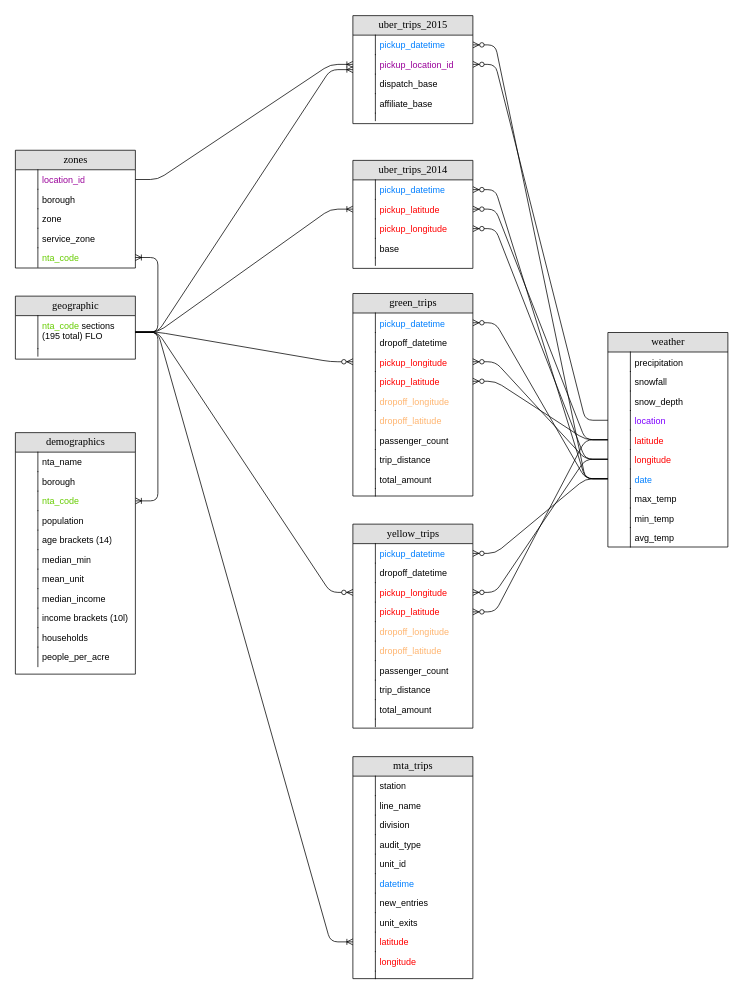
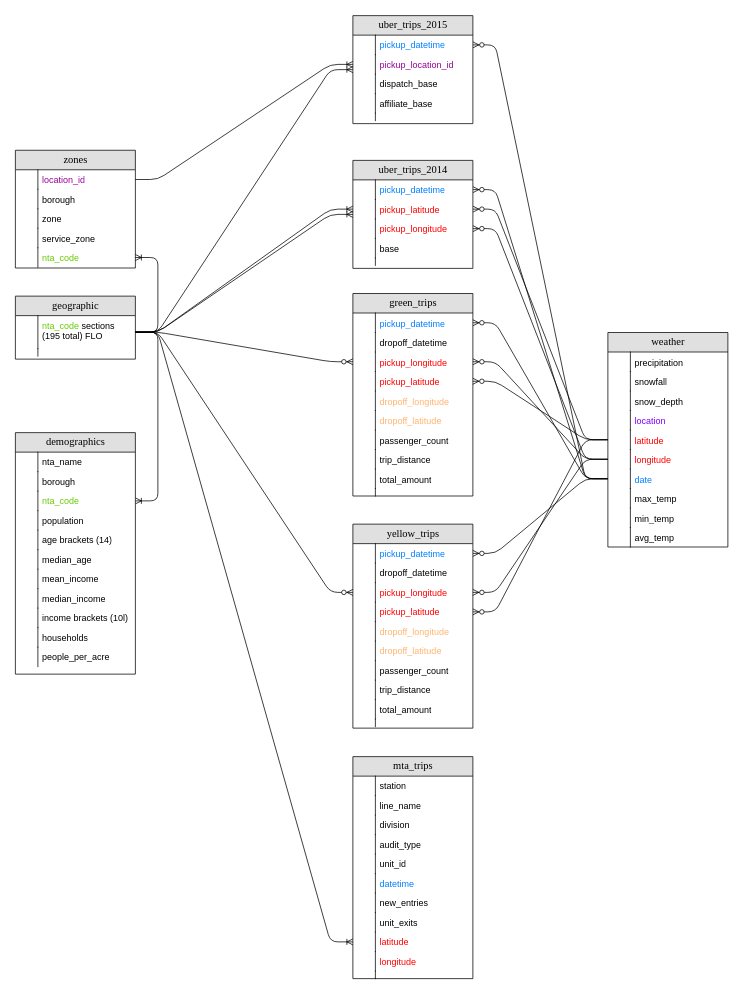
none -> (264, 260)
(555, 300) -> none
(65, 560) -> (66, 560)
(64, 580) -> (69, 580)
